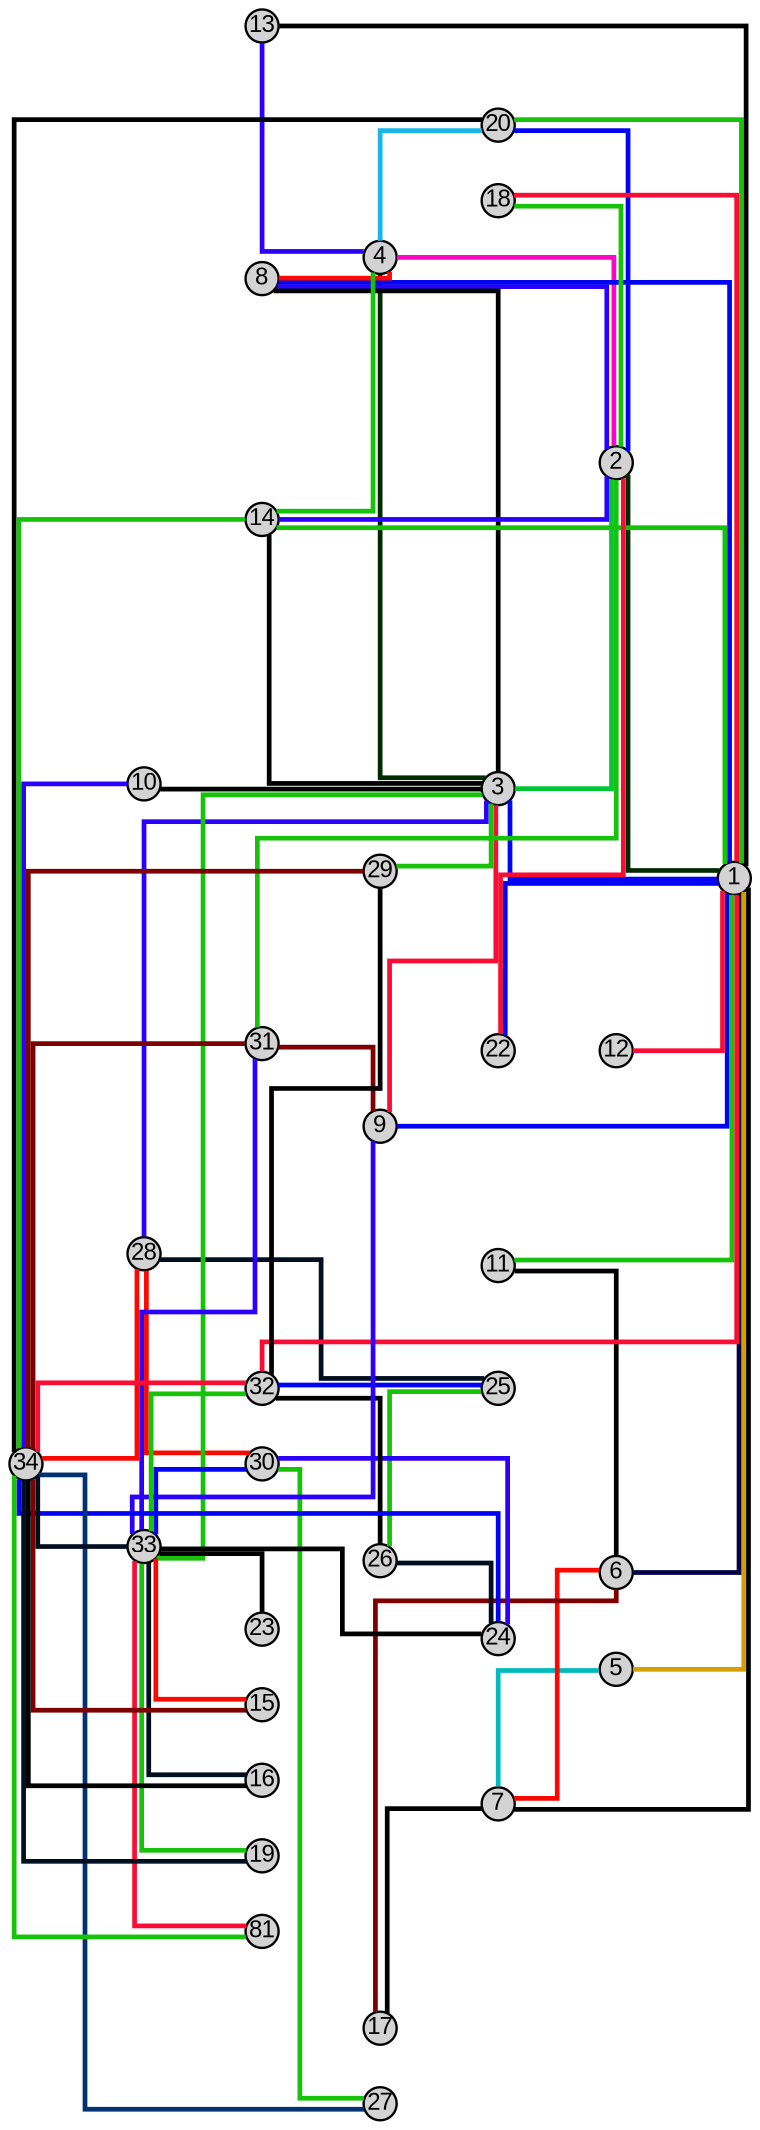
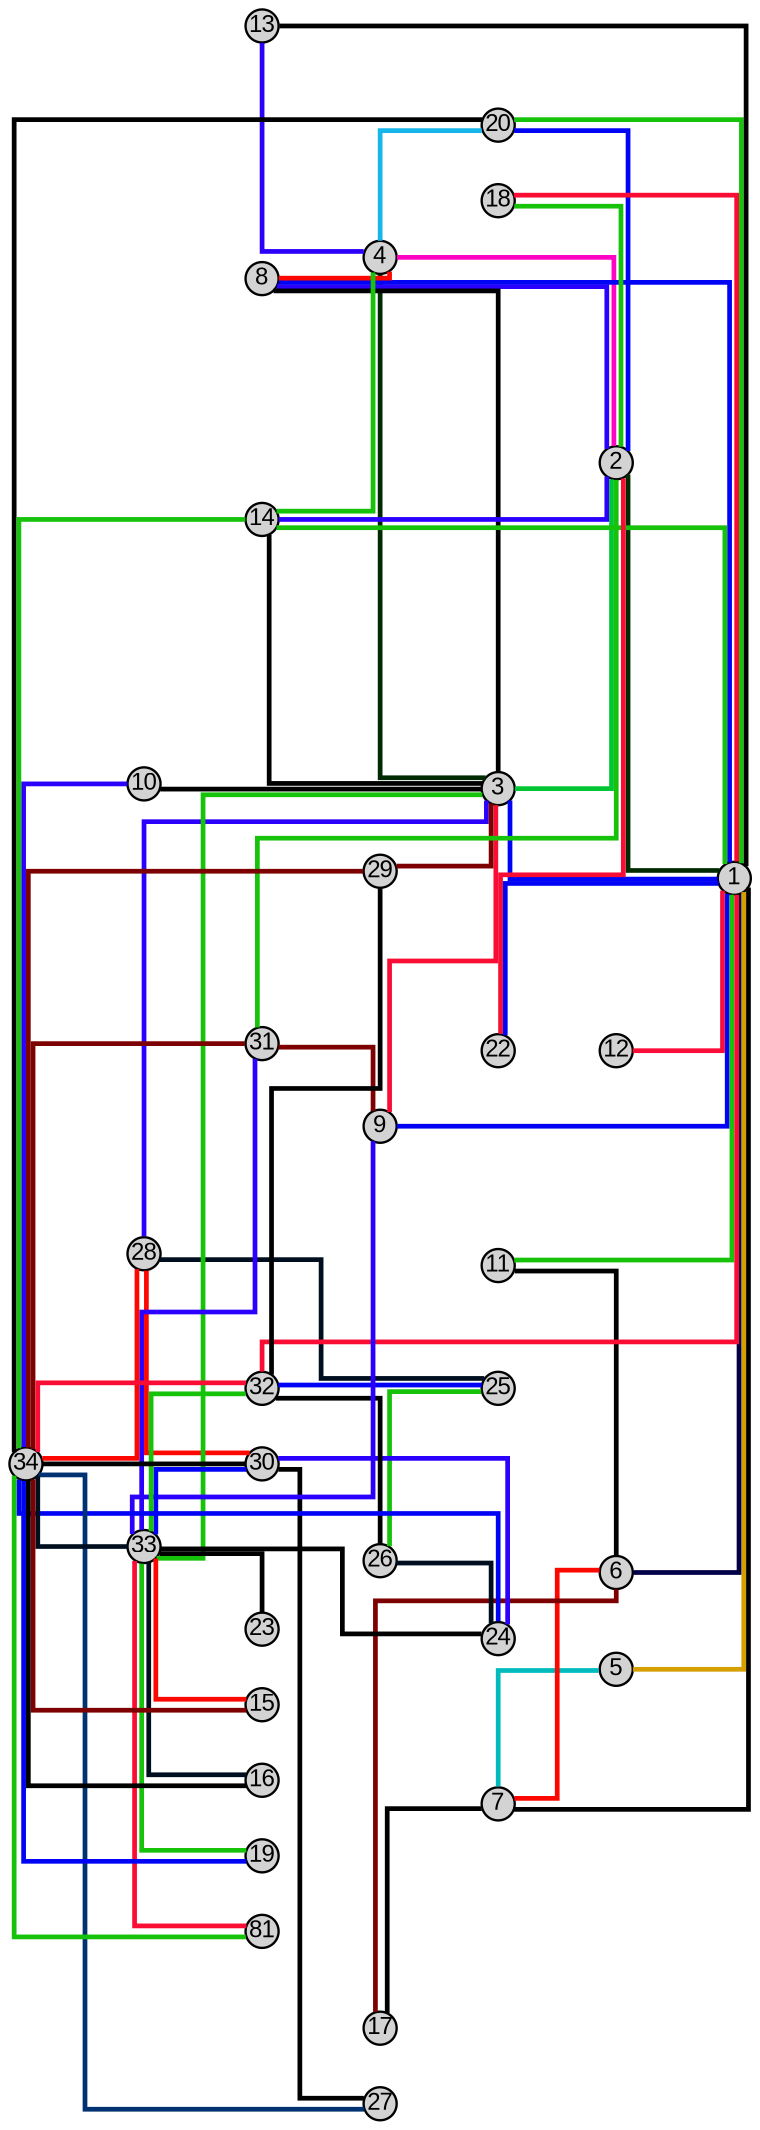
(475, 866) -> (475, 866)
none -> (144, 1464)
(300, 1805) -> (300, 1805)
(35, 1861) -> (35, 1861)
